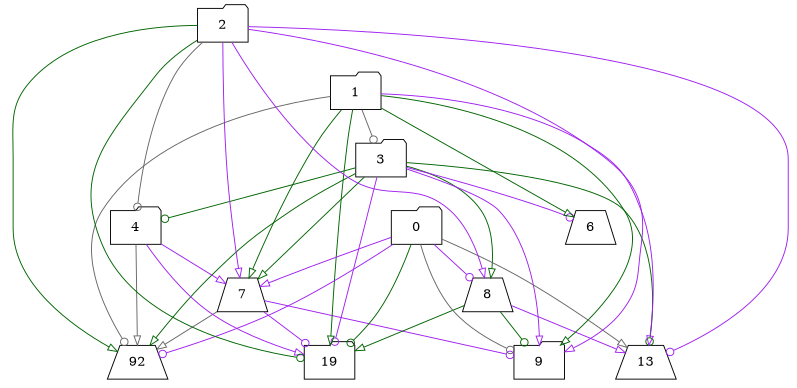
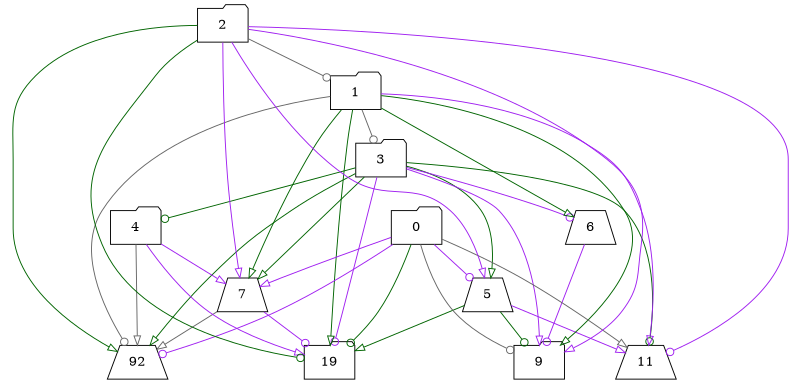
(157, 116) -> (286, 57)
(488, 295) -> (488, 295)
(385, 327) -> (566, 291)
(646, 362) -> (646, 362)
